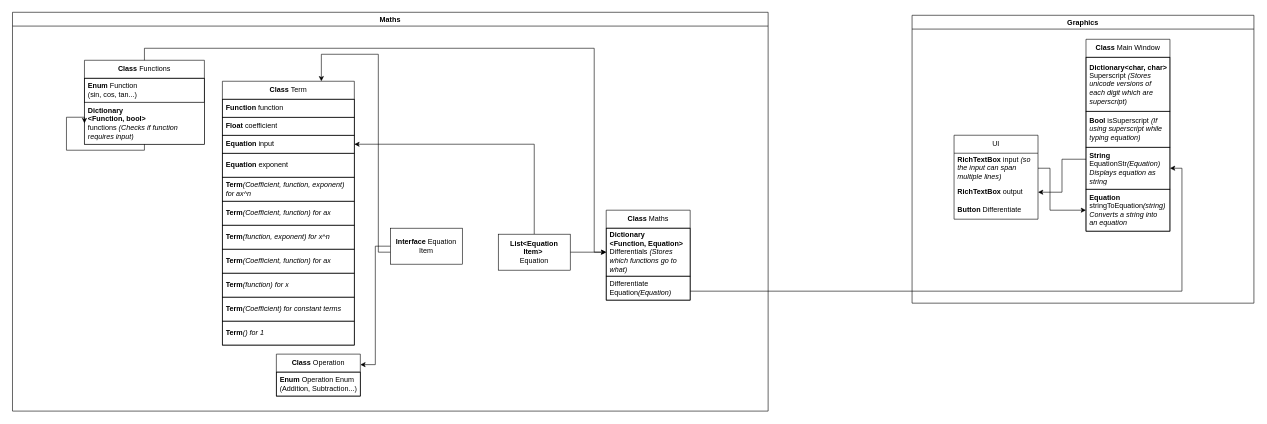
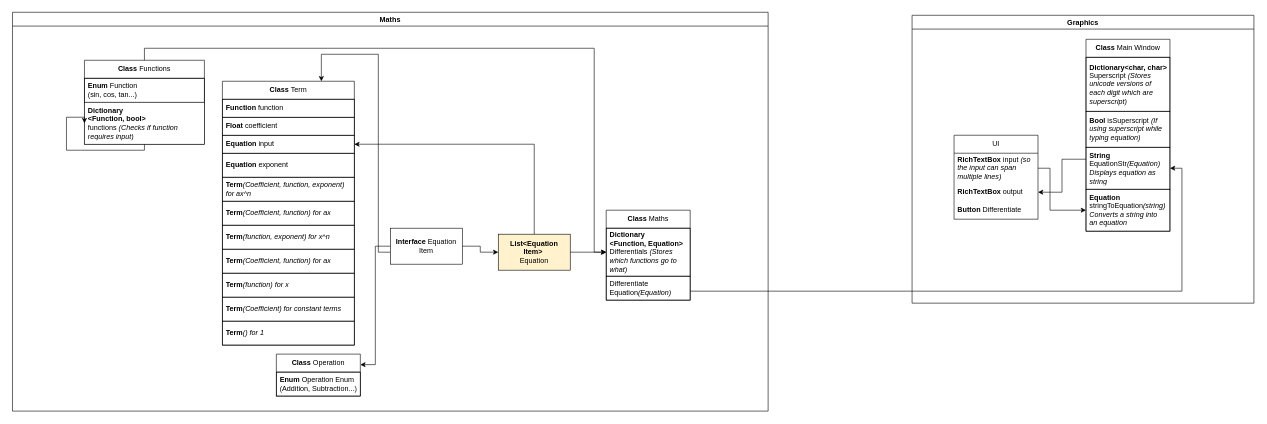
none -> (480, 251)
(534, 252) -> (534, 252)
